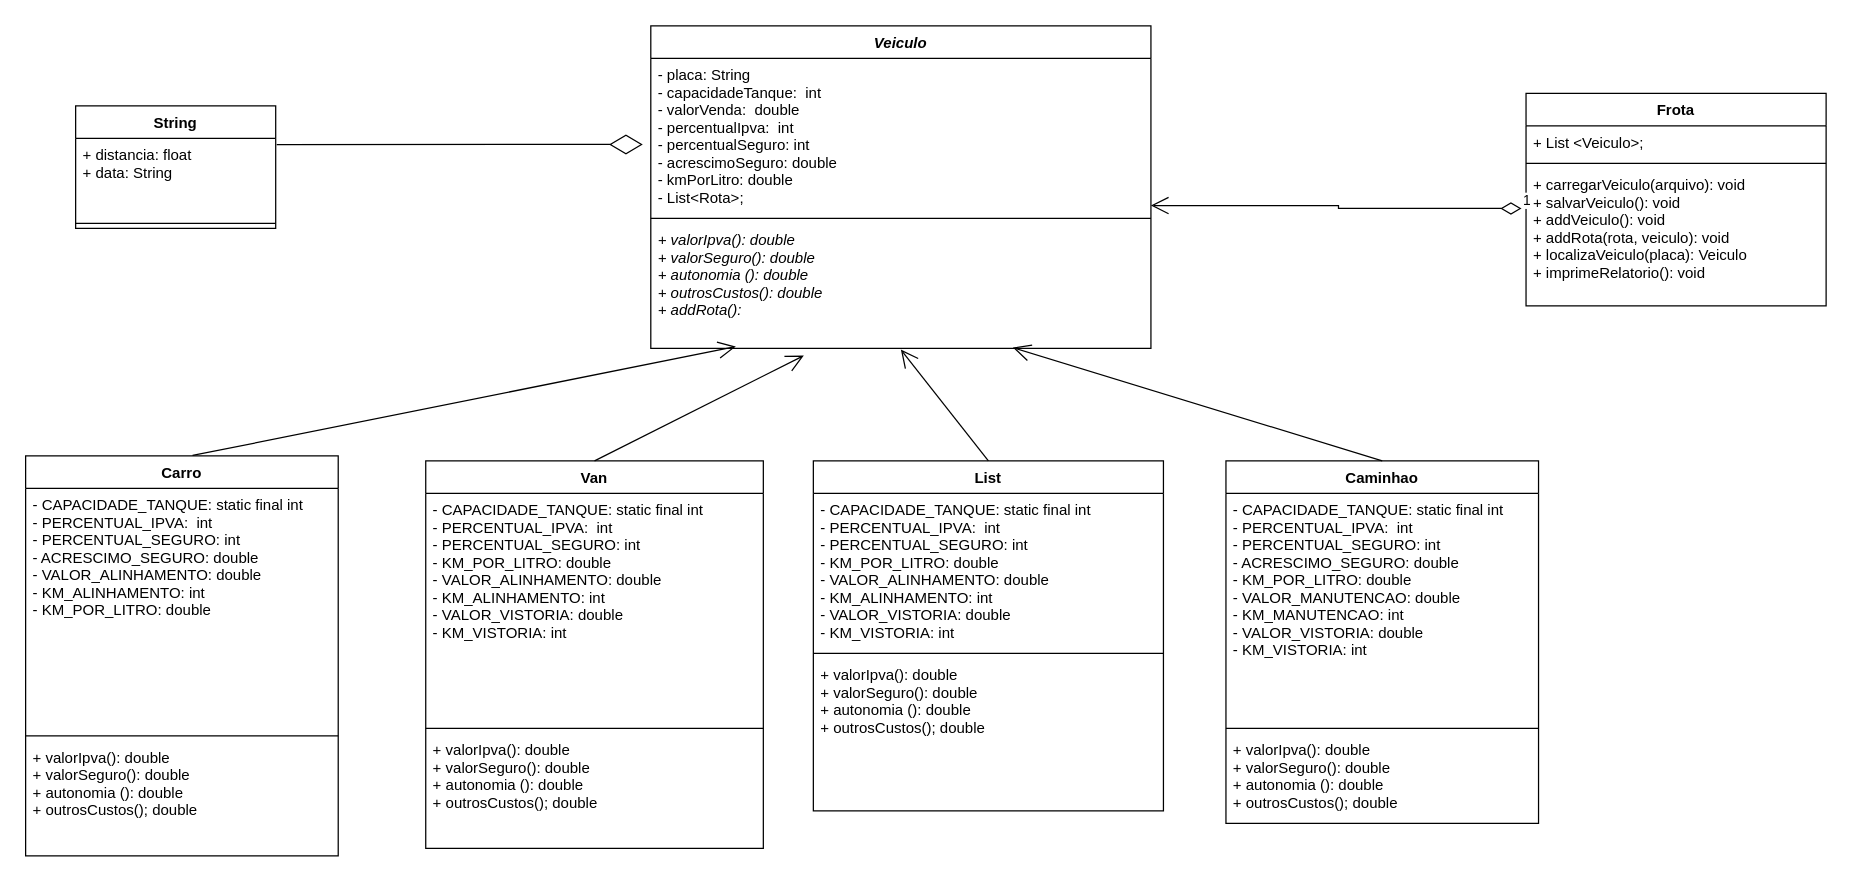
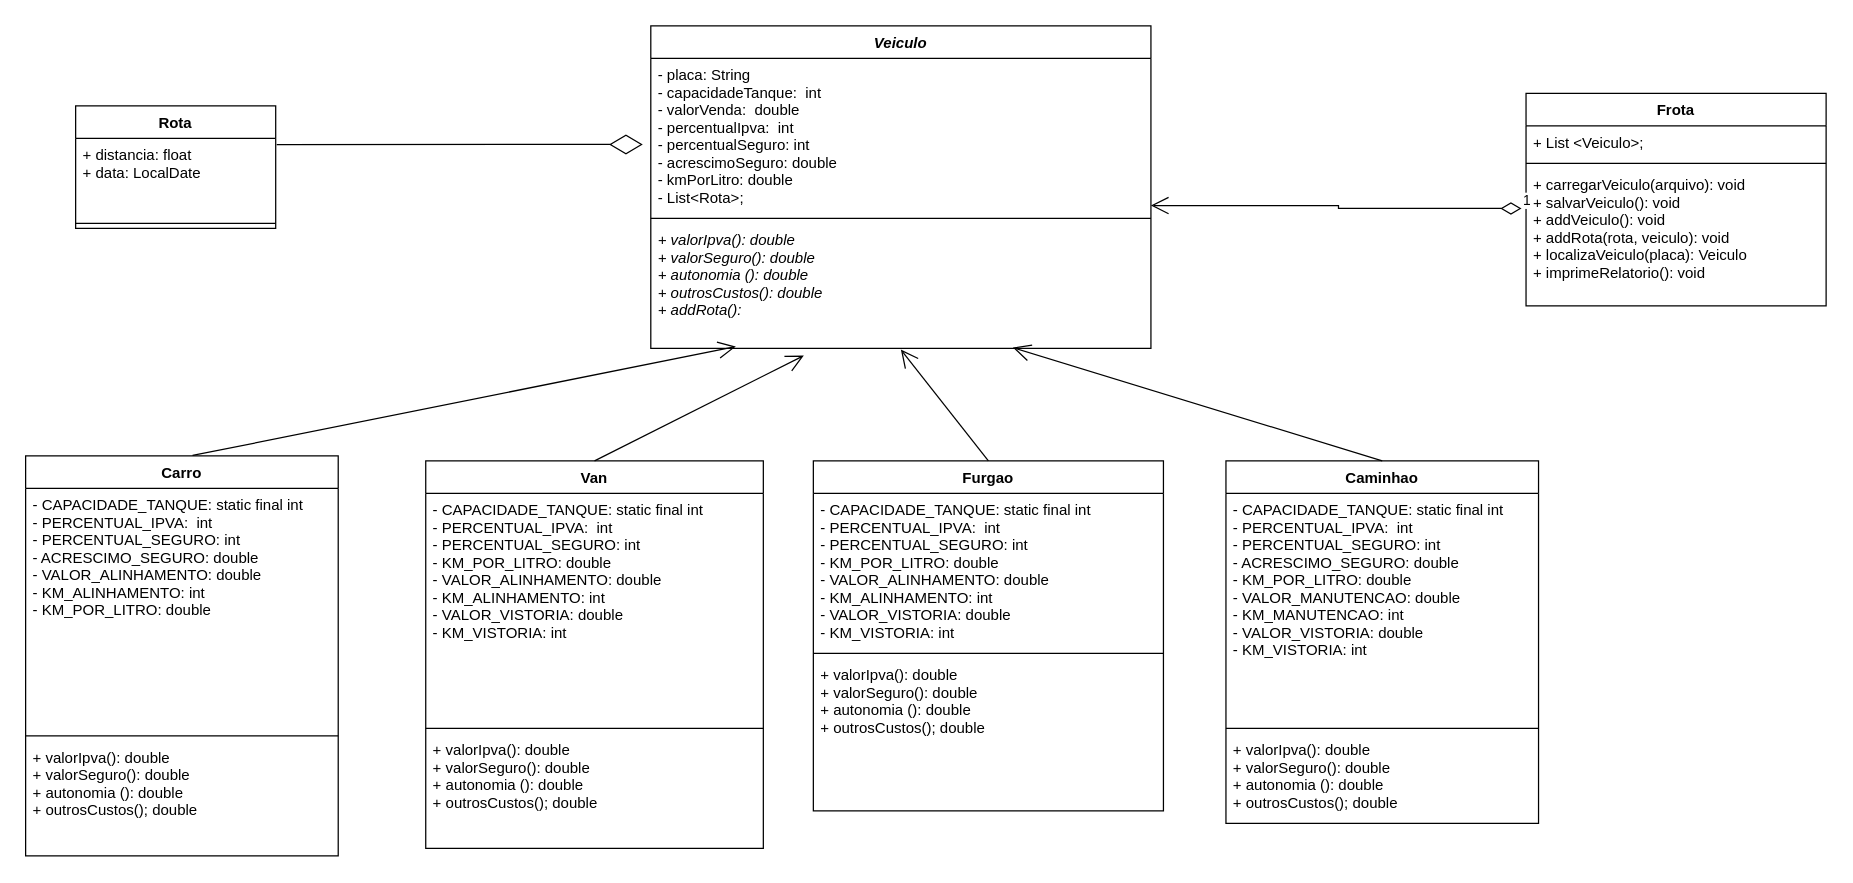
(175, 123) -> (175, 123)
(146, 155) -> (146, 155)
(988, 478) -> (988, 478)
